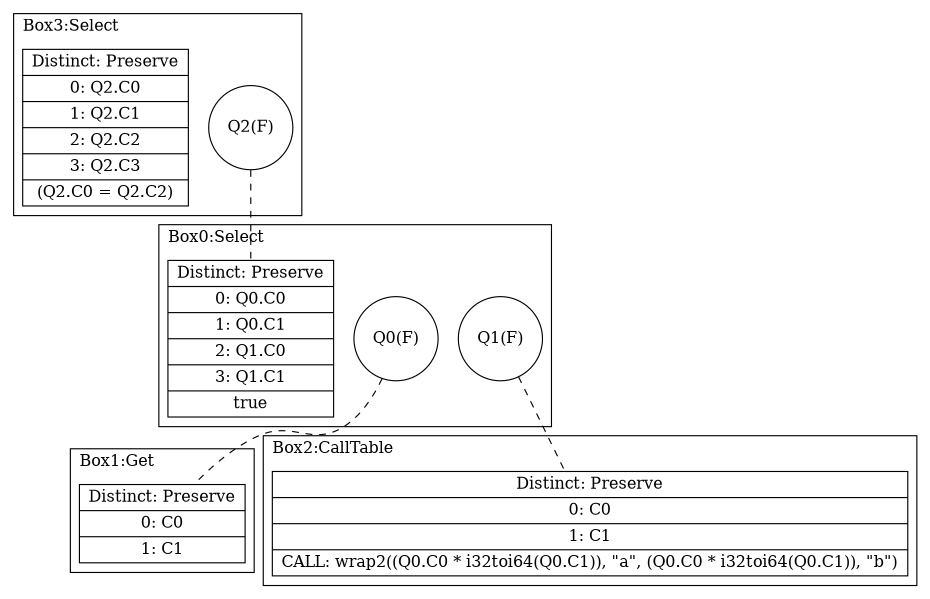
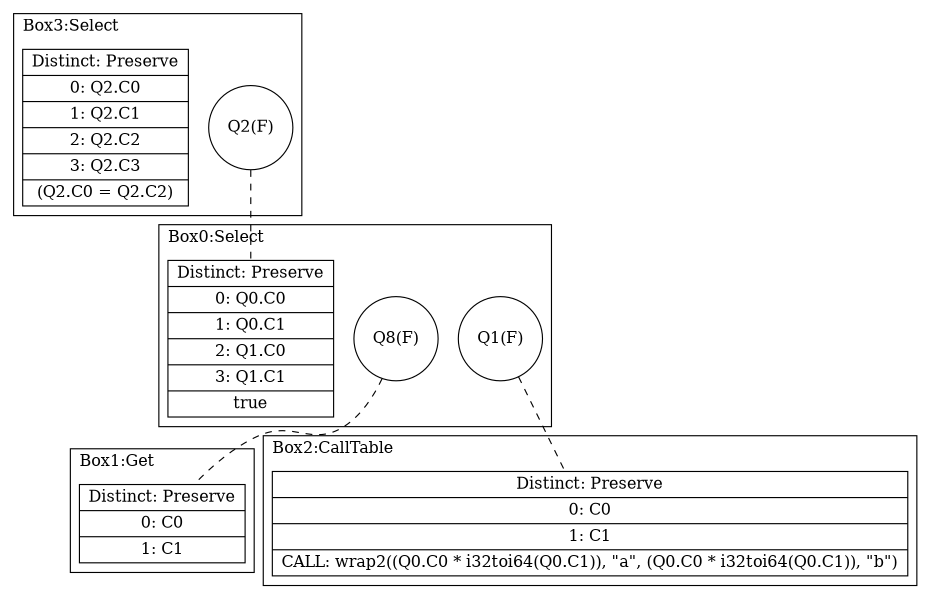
(396, 339) -> (396, 339)
